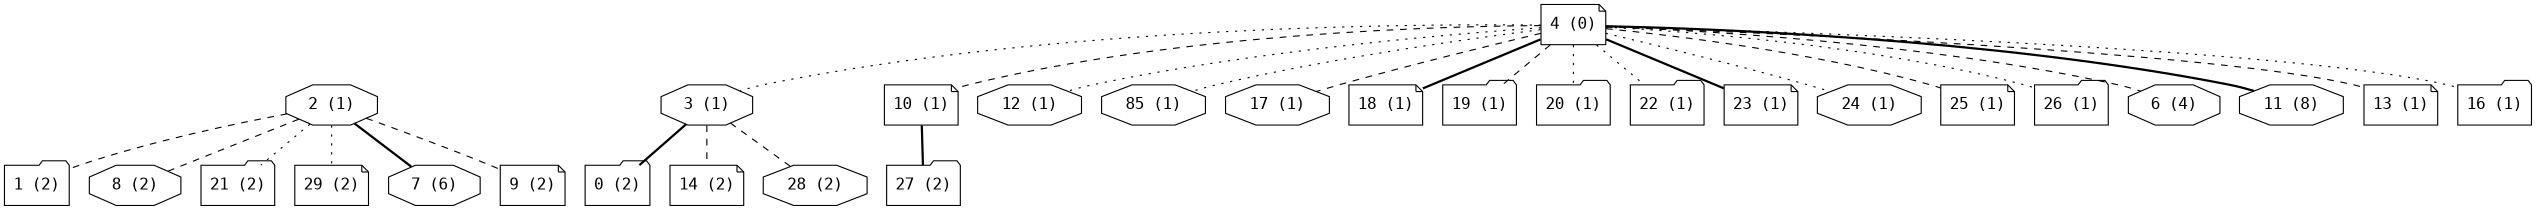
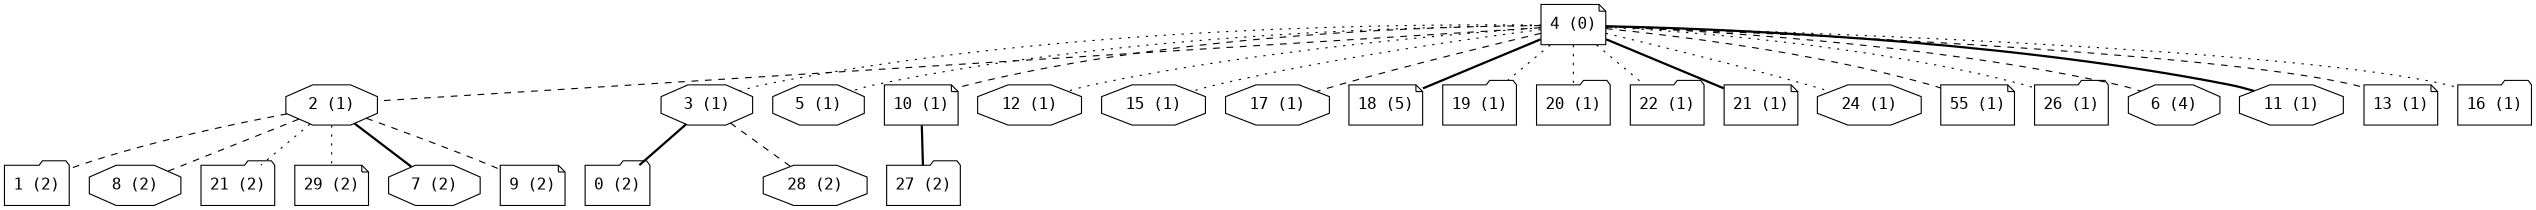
(1526, 65) -> (1526, 65)
none -> (930, 66)
none -> (819, 105)
(1154, 105) -> (1154, 105)
(1386, 105) -> (1386, 105)
(1761, 105) -> (1761, 105)
(1978, 105) -> (1978, 105)
(2291, 105) -> (2291, 105)
(434, 185) -> (434, 185)
(707, 185) -> none
